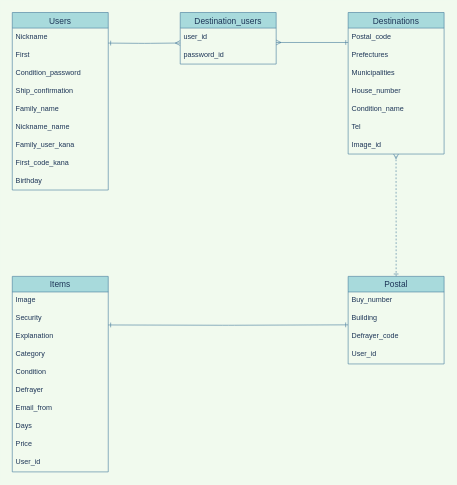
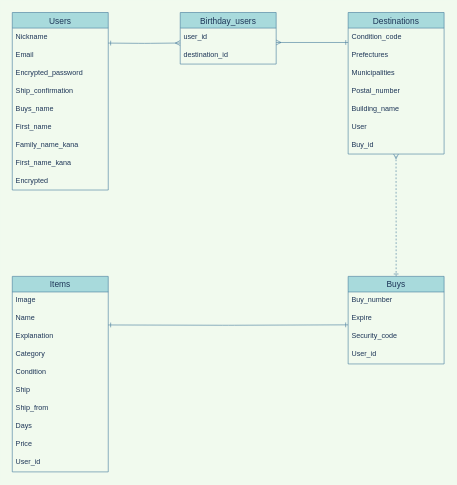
(228, 21) -> (228, 21)
(373, 36) -> (378, 36)
(25, 54) -> (24, 54)
(205, 54) -> (209, 54)
(50, 72) -> (52, 72)
(376, 90) -> (377, 90)
(36, 108) -> (34, 108)
(378, 108) -> (375, 108)
(41, 126) -> (35, 126)
(357, 126) -> (360, 126)
(46, 144) -> (46, 144)
(367, 144) -> (363, 144)
(45, 162) -> (45, 162)
(31, 180) -> (34, 180)
(396, 285) -> (396, 285)
(31, 318) -> (24, 318)
(365, 318) -> (363, 318)
(378, 336) -> (377, 336)
(32, 390) -> (23, 390)
(34, 408) -> (33, 408)
